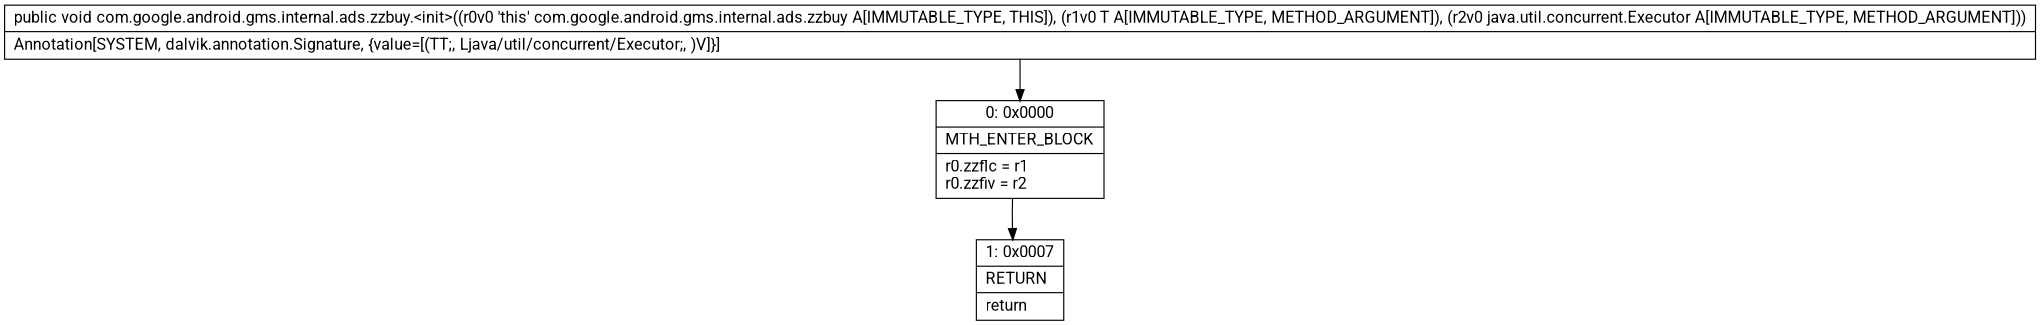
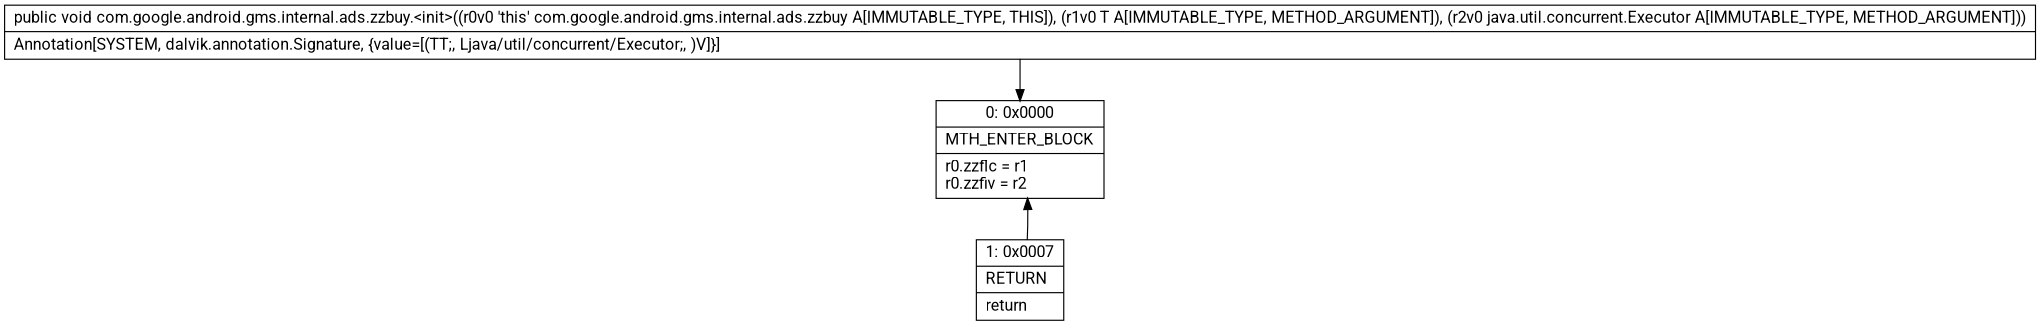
(1012, 213) -> (1028, 225)
